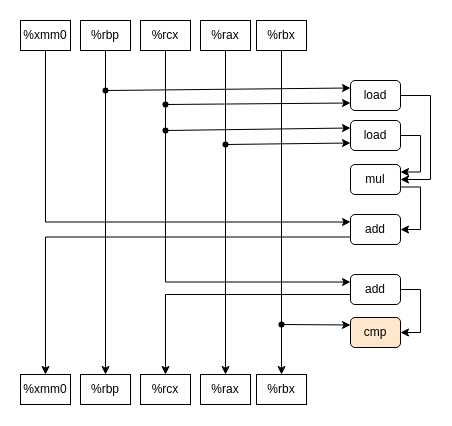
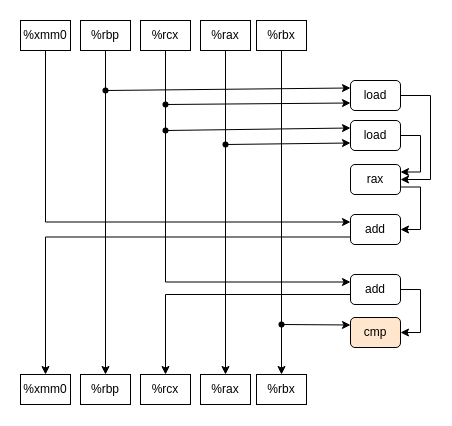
(376, 180) -> (376, 180)
